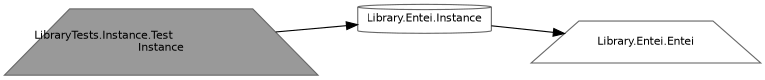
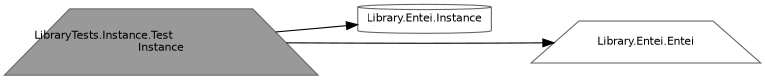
(522, 29) -> (415, 43)
